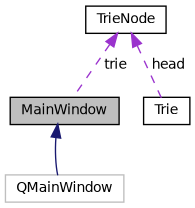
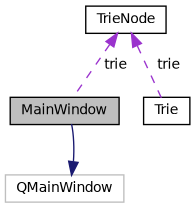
(167, 65) -> (167, 65)
(56, 156) -> (74, 143)
